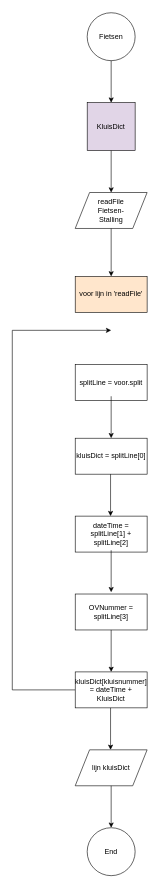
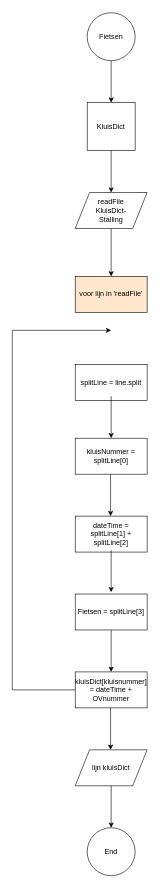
(111, 126) -> (111, 126)
(111, 210) -> (111, 210)
(111, 383) -> (111, 383)
(111, 456) -> (111, 456)
(111, 612) -> (111, 612)
(111, 690) -> (111, 690)
